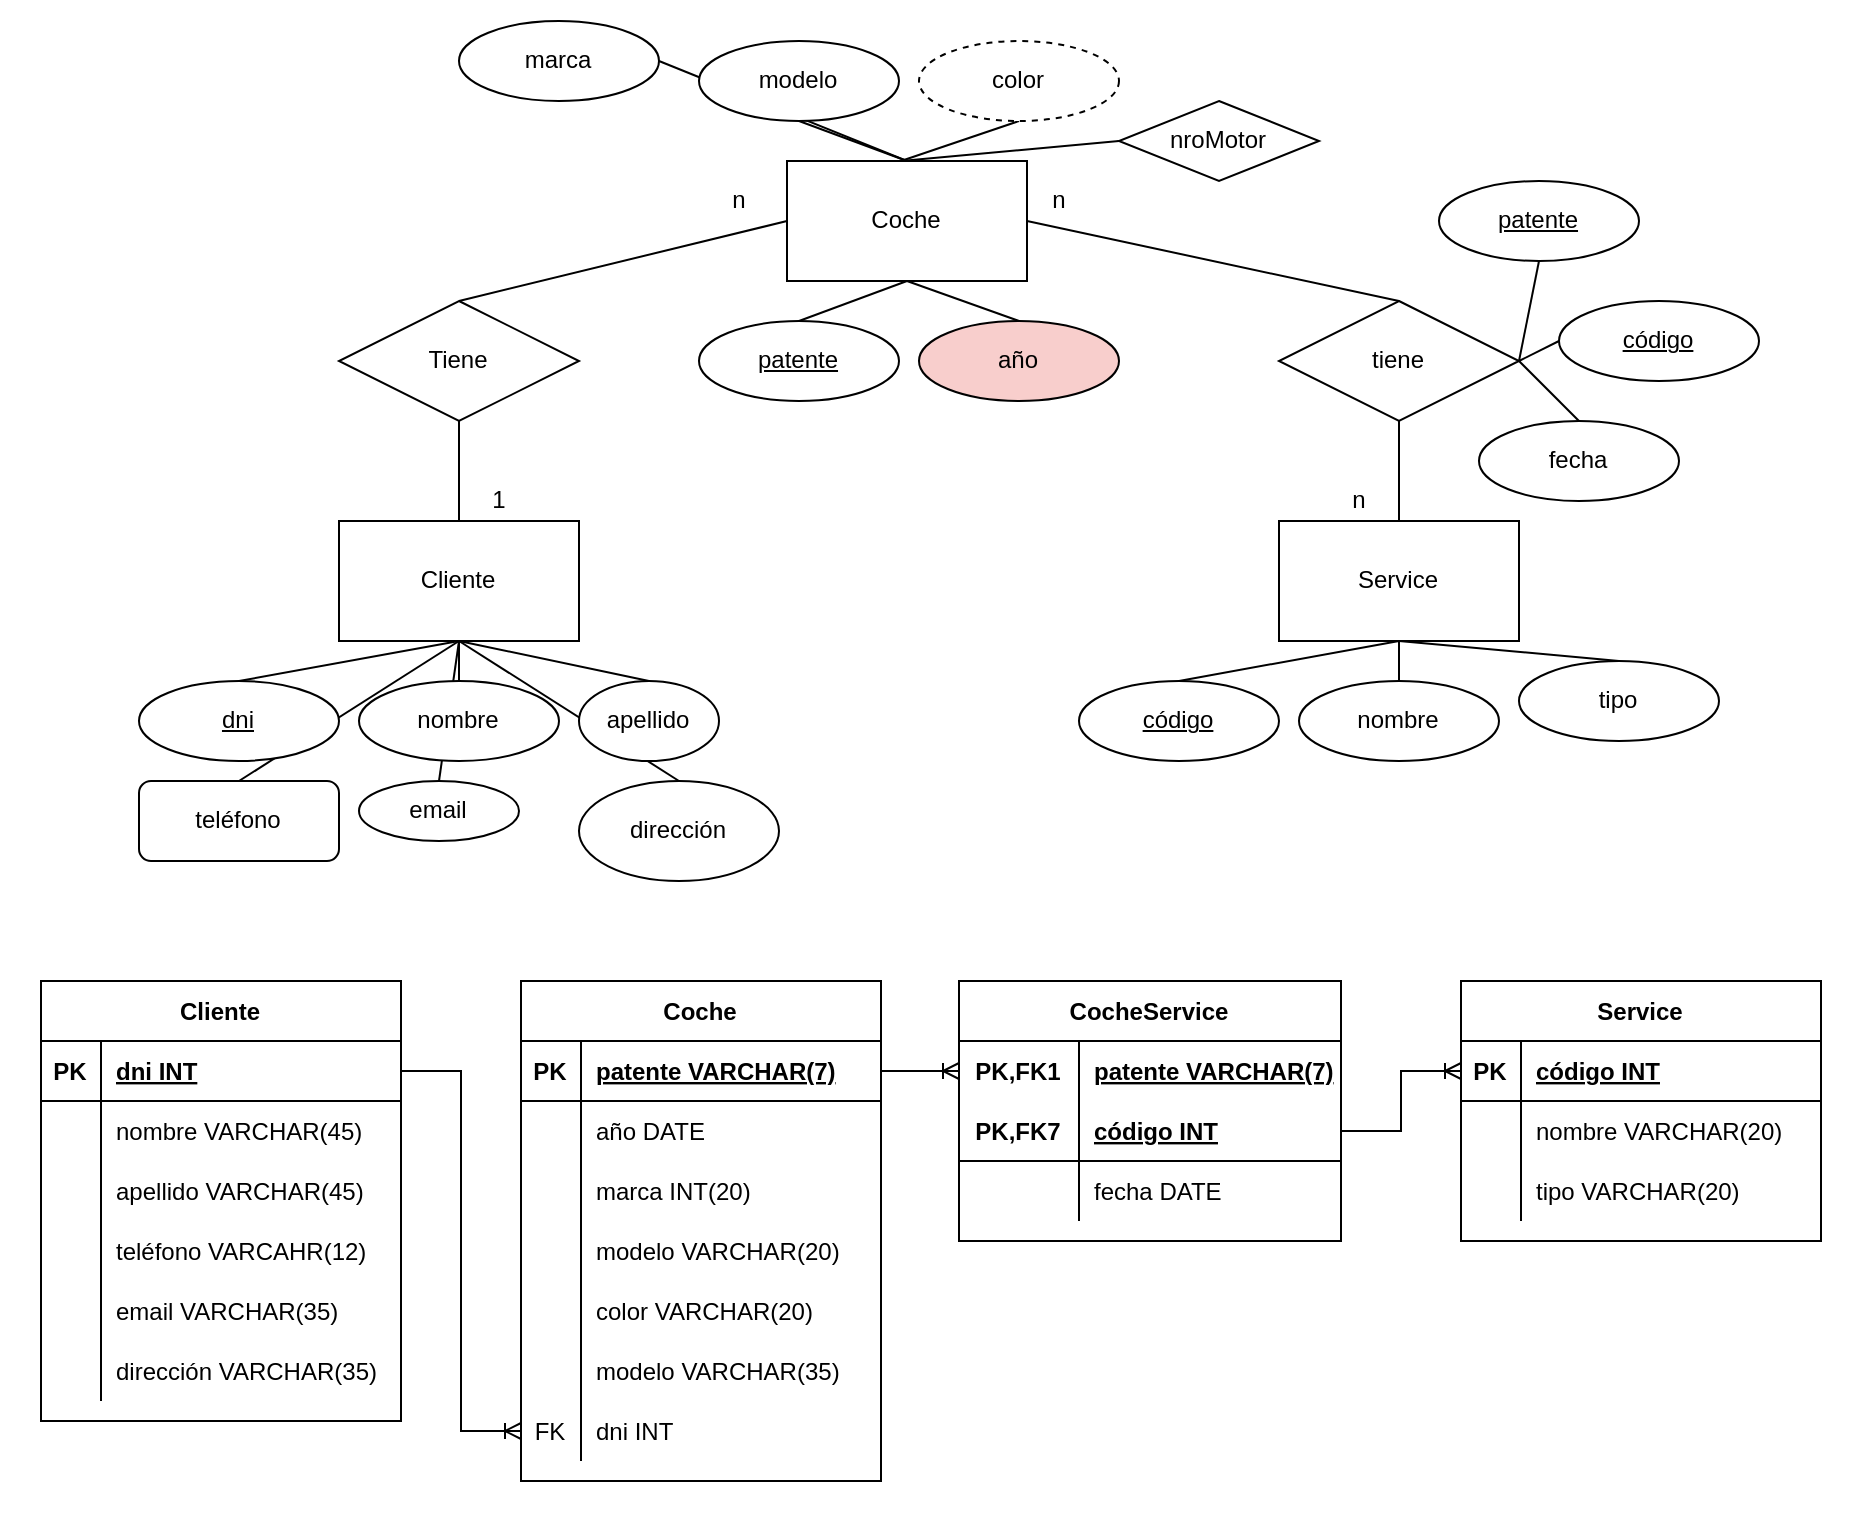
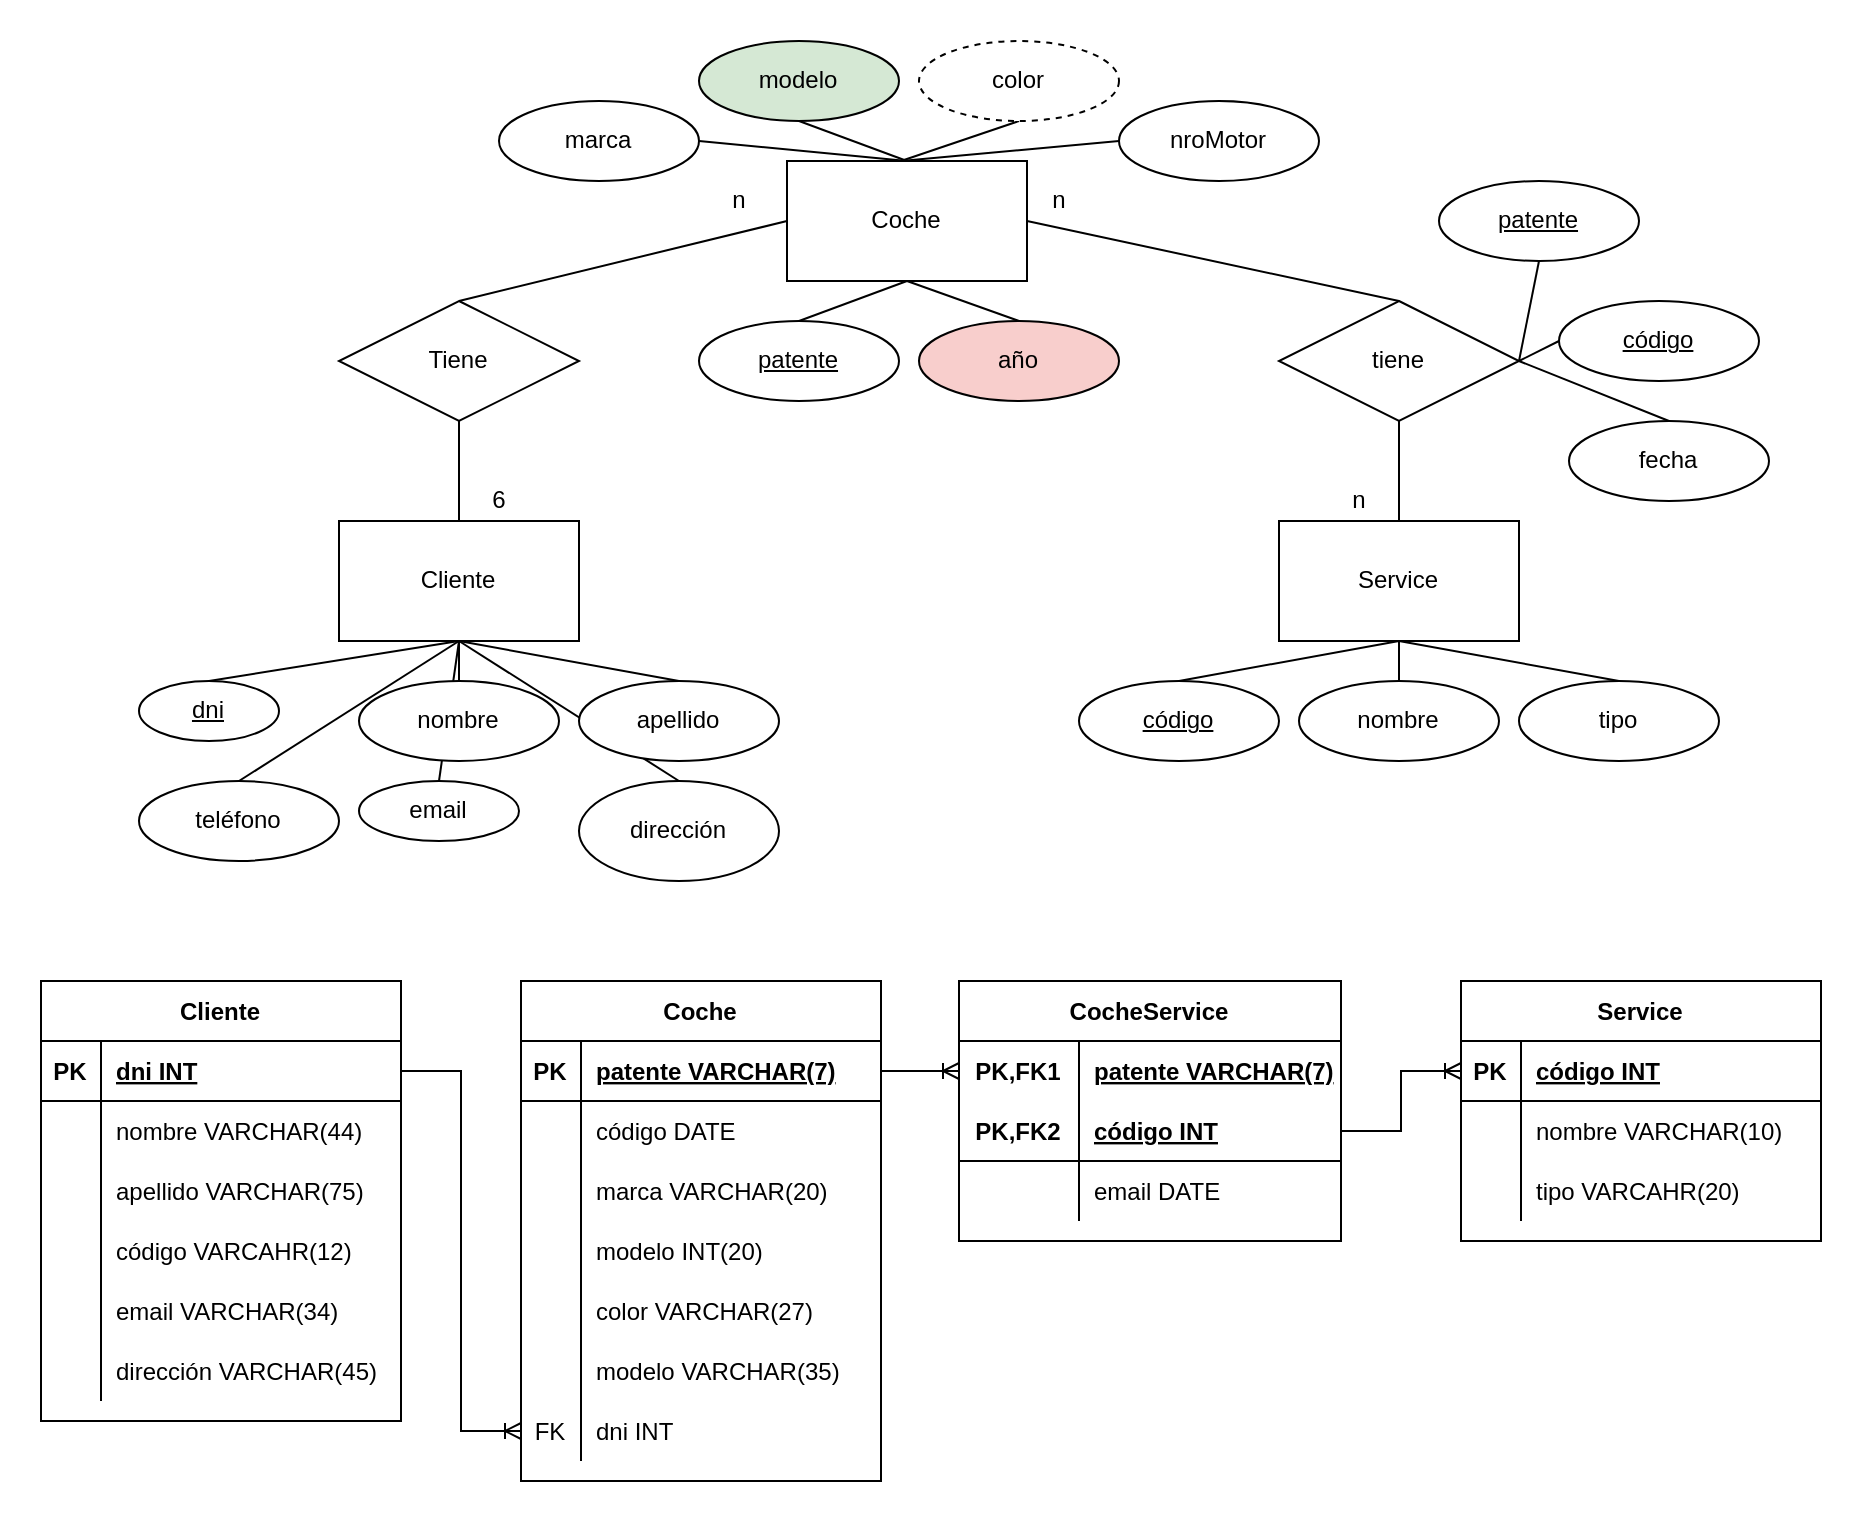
(559, 61) -> (599, 141)
(799, 81) -> (799, 81)
(1219, 141) -> (1219, 141)
(1579, 461) -> (1669, 461)
(500, 501) -> (500, 501)
(1619, 701) -> (1619, 721)
(239, 721) -> (209, 711)
(649, 721) -> (679, 721)
(239, 821) -> (239, 821)
(234, 1132) -> (234, 1132)
(647, 1132) -> (664, 1132)
(1018, 1132) -> (1018, 1132)
(1654, 1132) -> (1654, 1132)
(238, 1192) -> (238, 1192)
(680, 1192) -> (707, 1192)
(1158, 1192) -> (1152, 1192)
(1637, 1192) -> (1637, 1192)
(244, 1252) -> (231, 1252)
(711, 1252) -> (684, 1252)
(221, 1312) -> (221, 1312)
(704, 1312) -> (704, 1312)
(248, 1372) -> (248, 1372)
